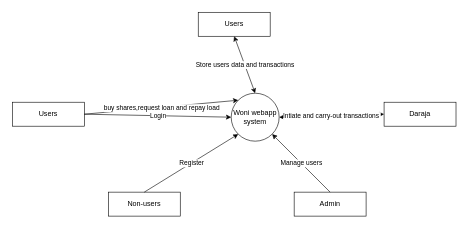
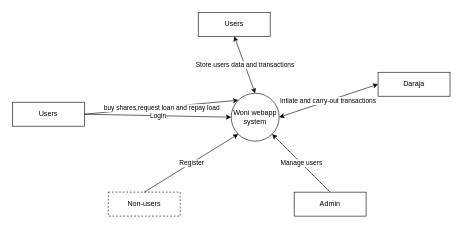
(420, 114) -> (414, 84)
(144, 204) -> (144, 204)
